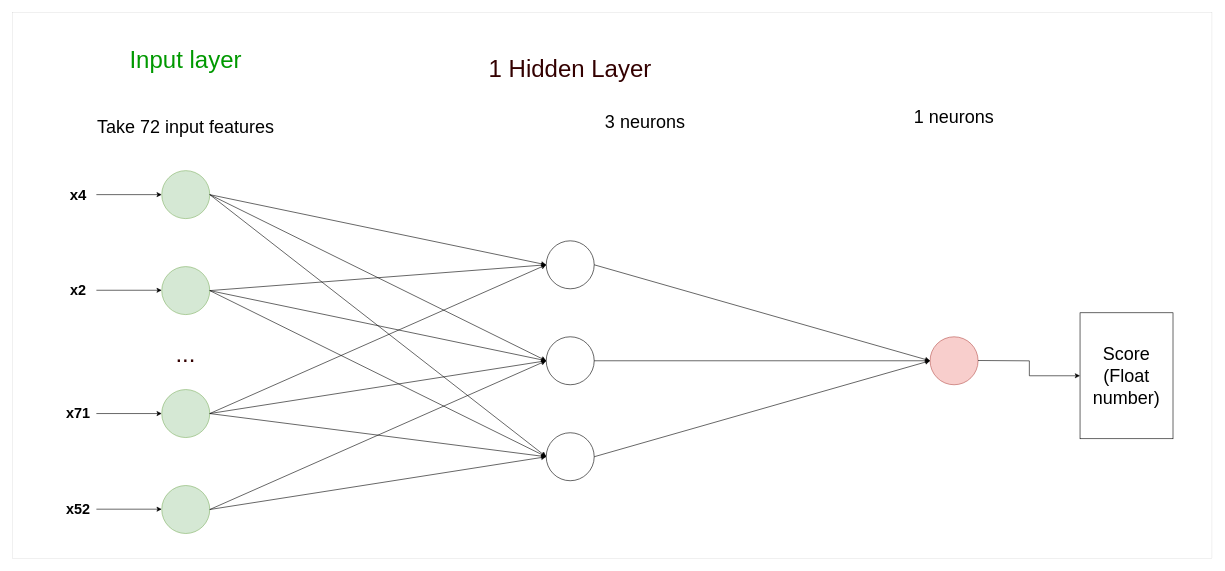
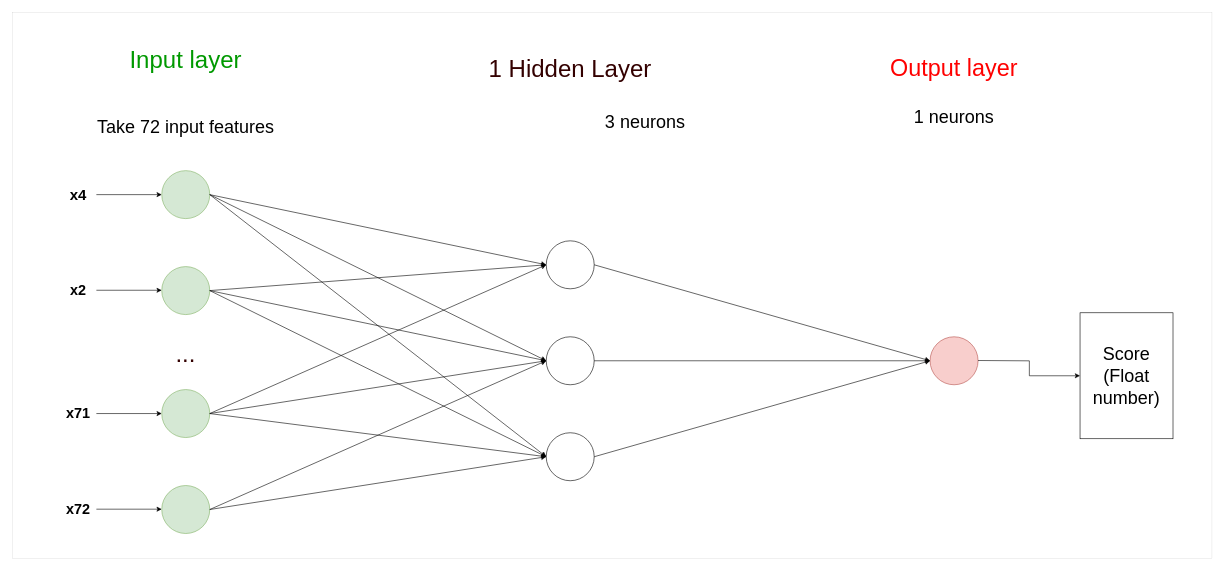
none -> (954, 68)
(78, 510) -> (78, 510)
